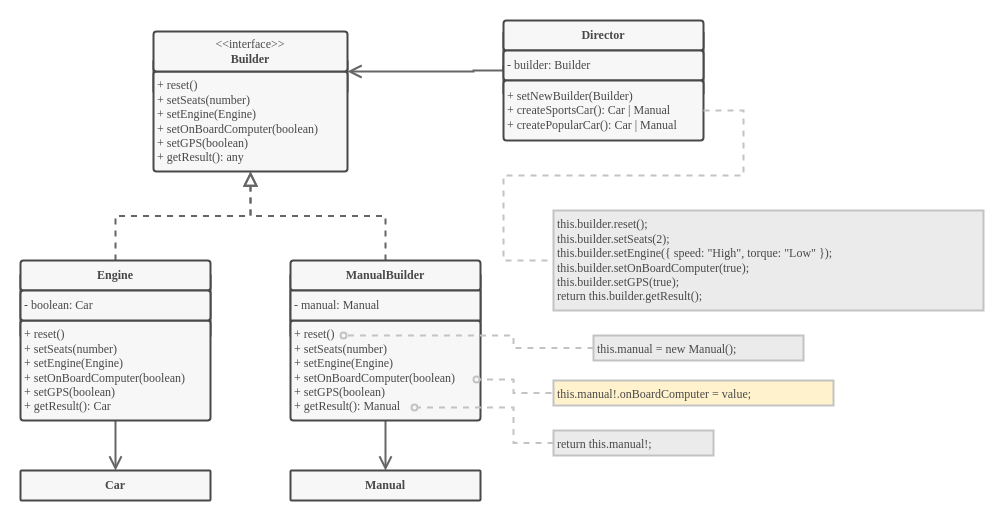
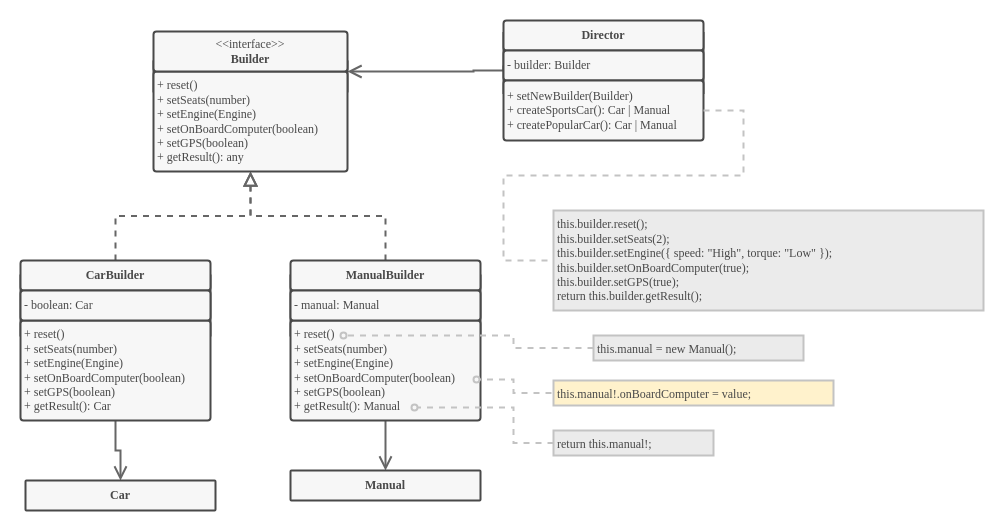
(116, 276) -> (116, 276)
(386, 306) -> (386, 306)
(116, 486) -> (121, 496)
